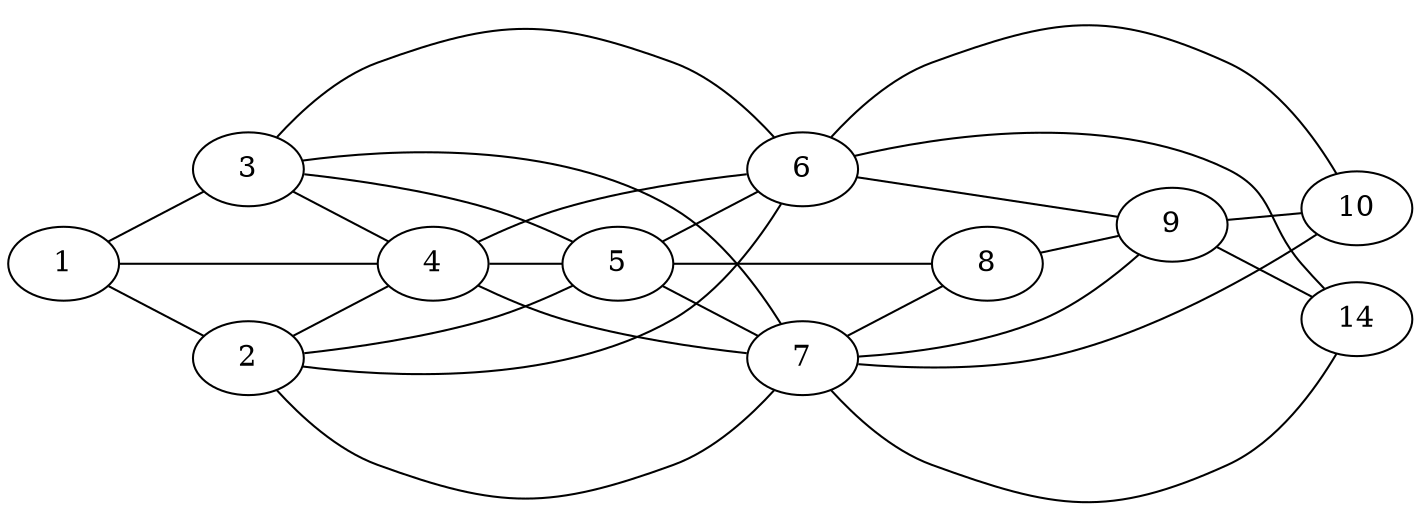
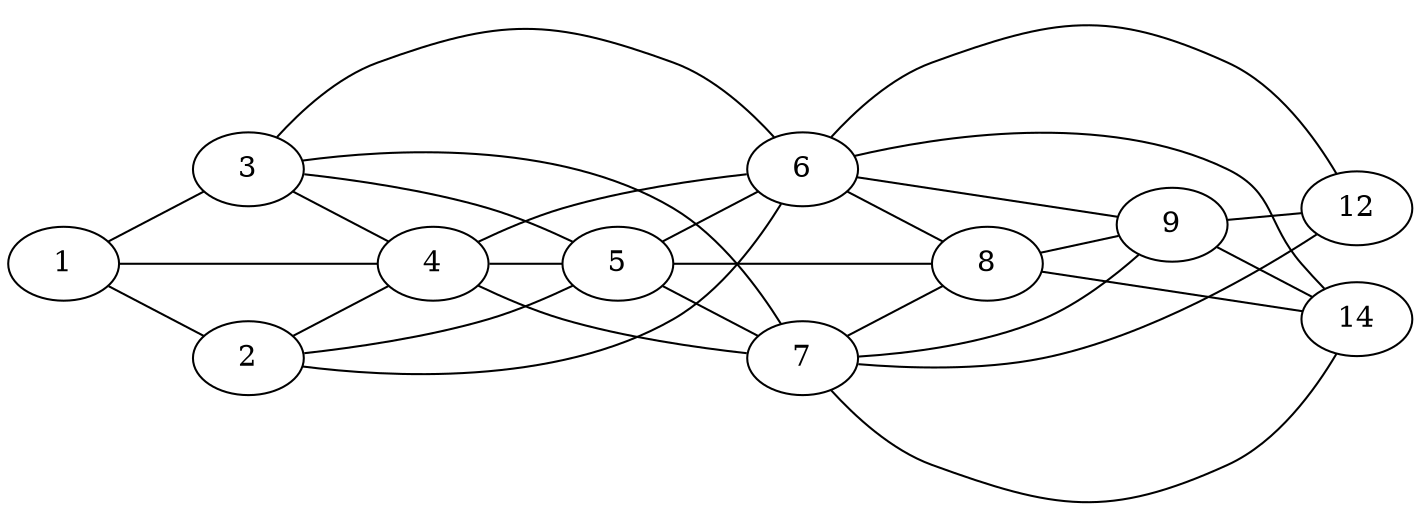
(1357, 208) -> (1357, 208)
none -> (895, 217)
none -> (1172, 291)
(526, 499) -> none
